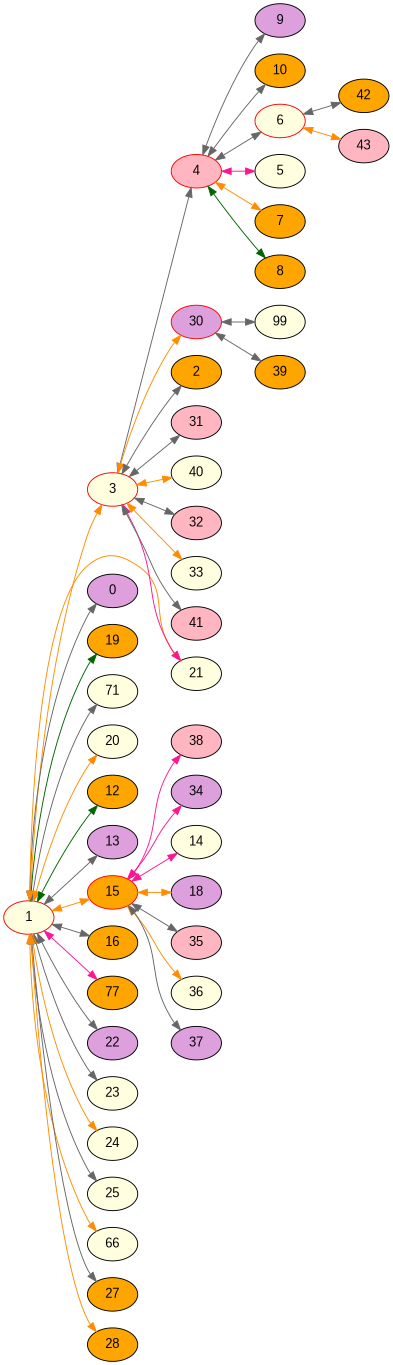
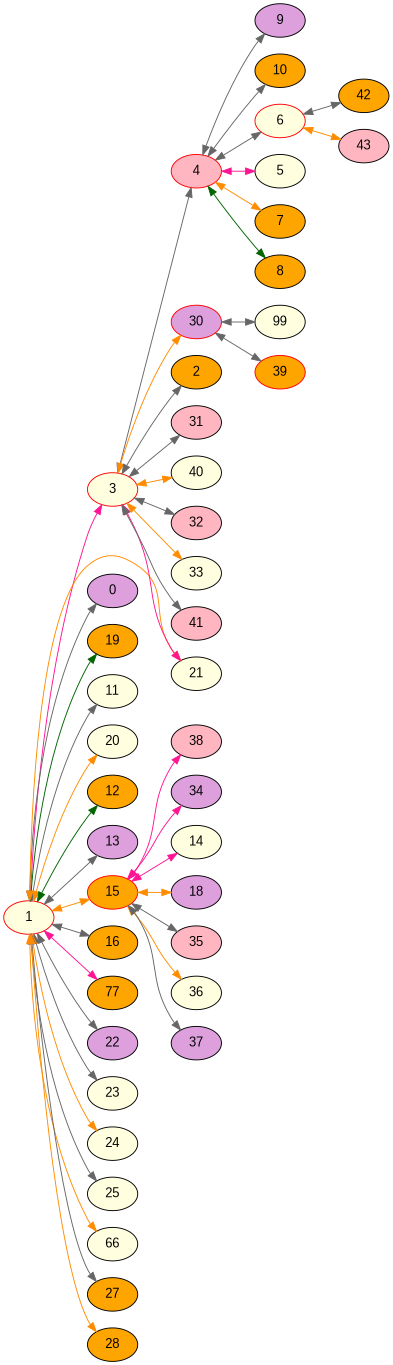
(280, 372) -> (280, 372)
(113, 691) -> (113, 691)
(50, 699) -> (50, 699)
